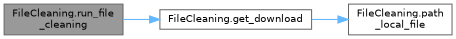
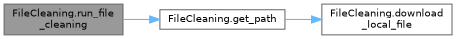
(236, 19) -> (222, 19)
(400, 19) -> (387, 19)
